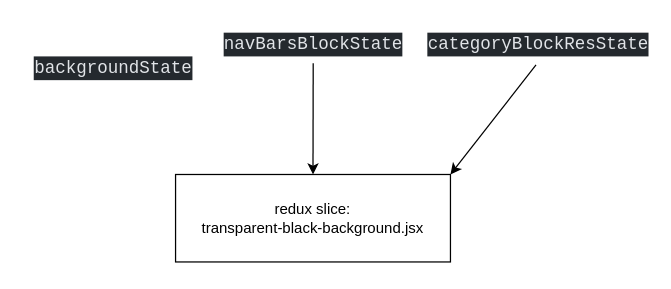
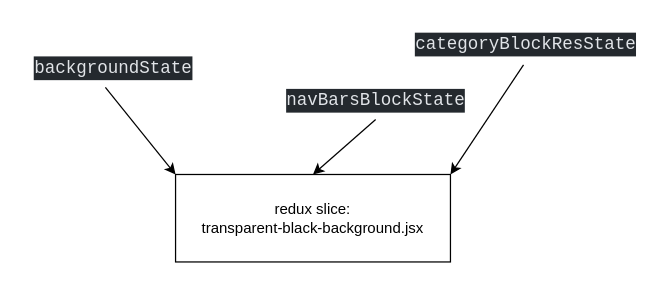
(313, 44) -> (376, 101)
(538, 44) -> (526, 44)
none -> (138, 127)
